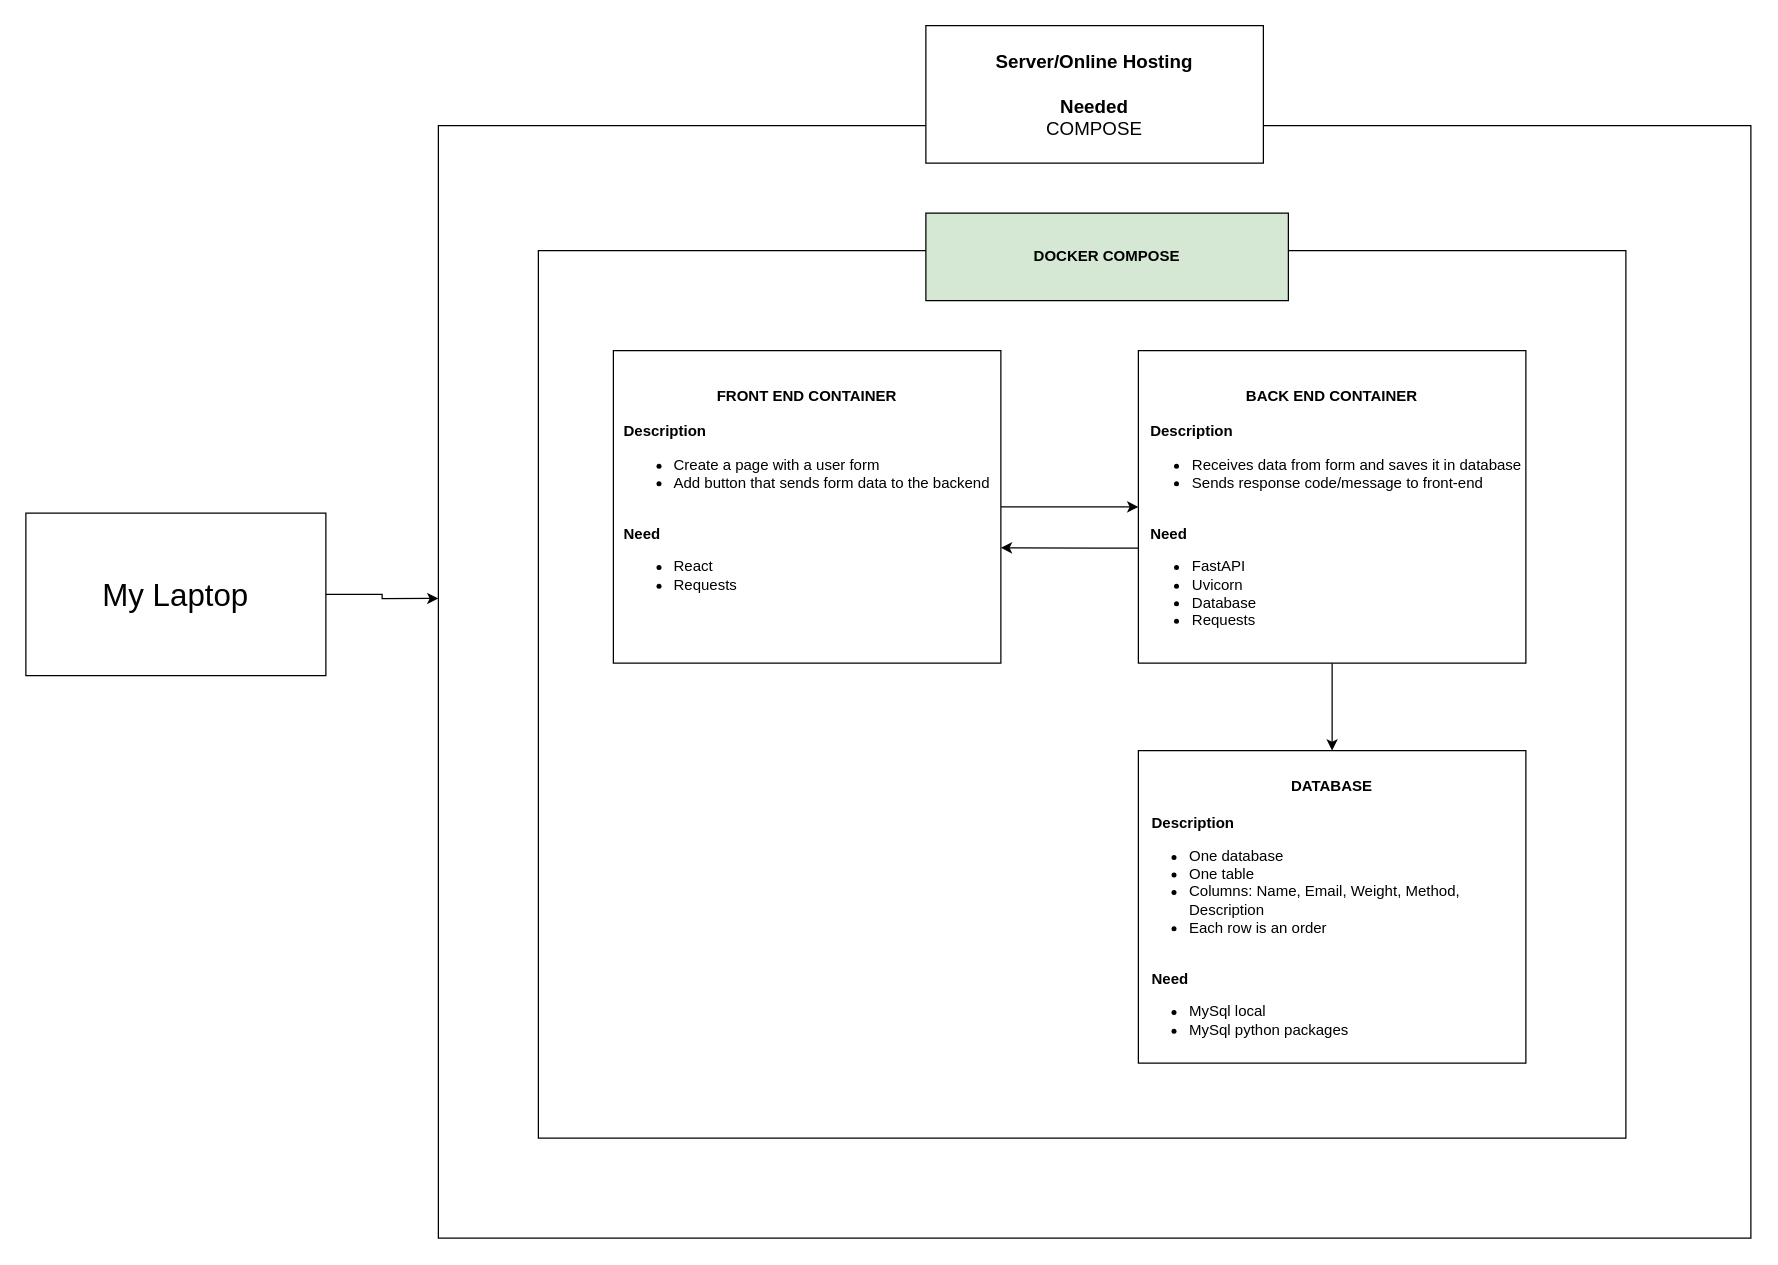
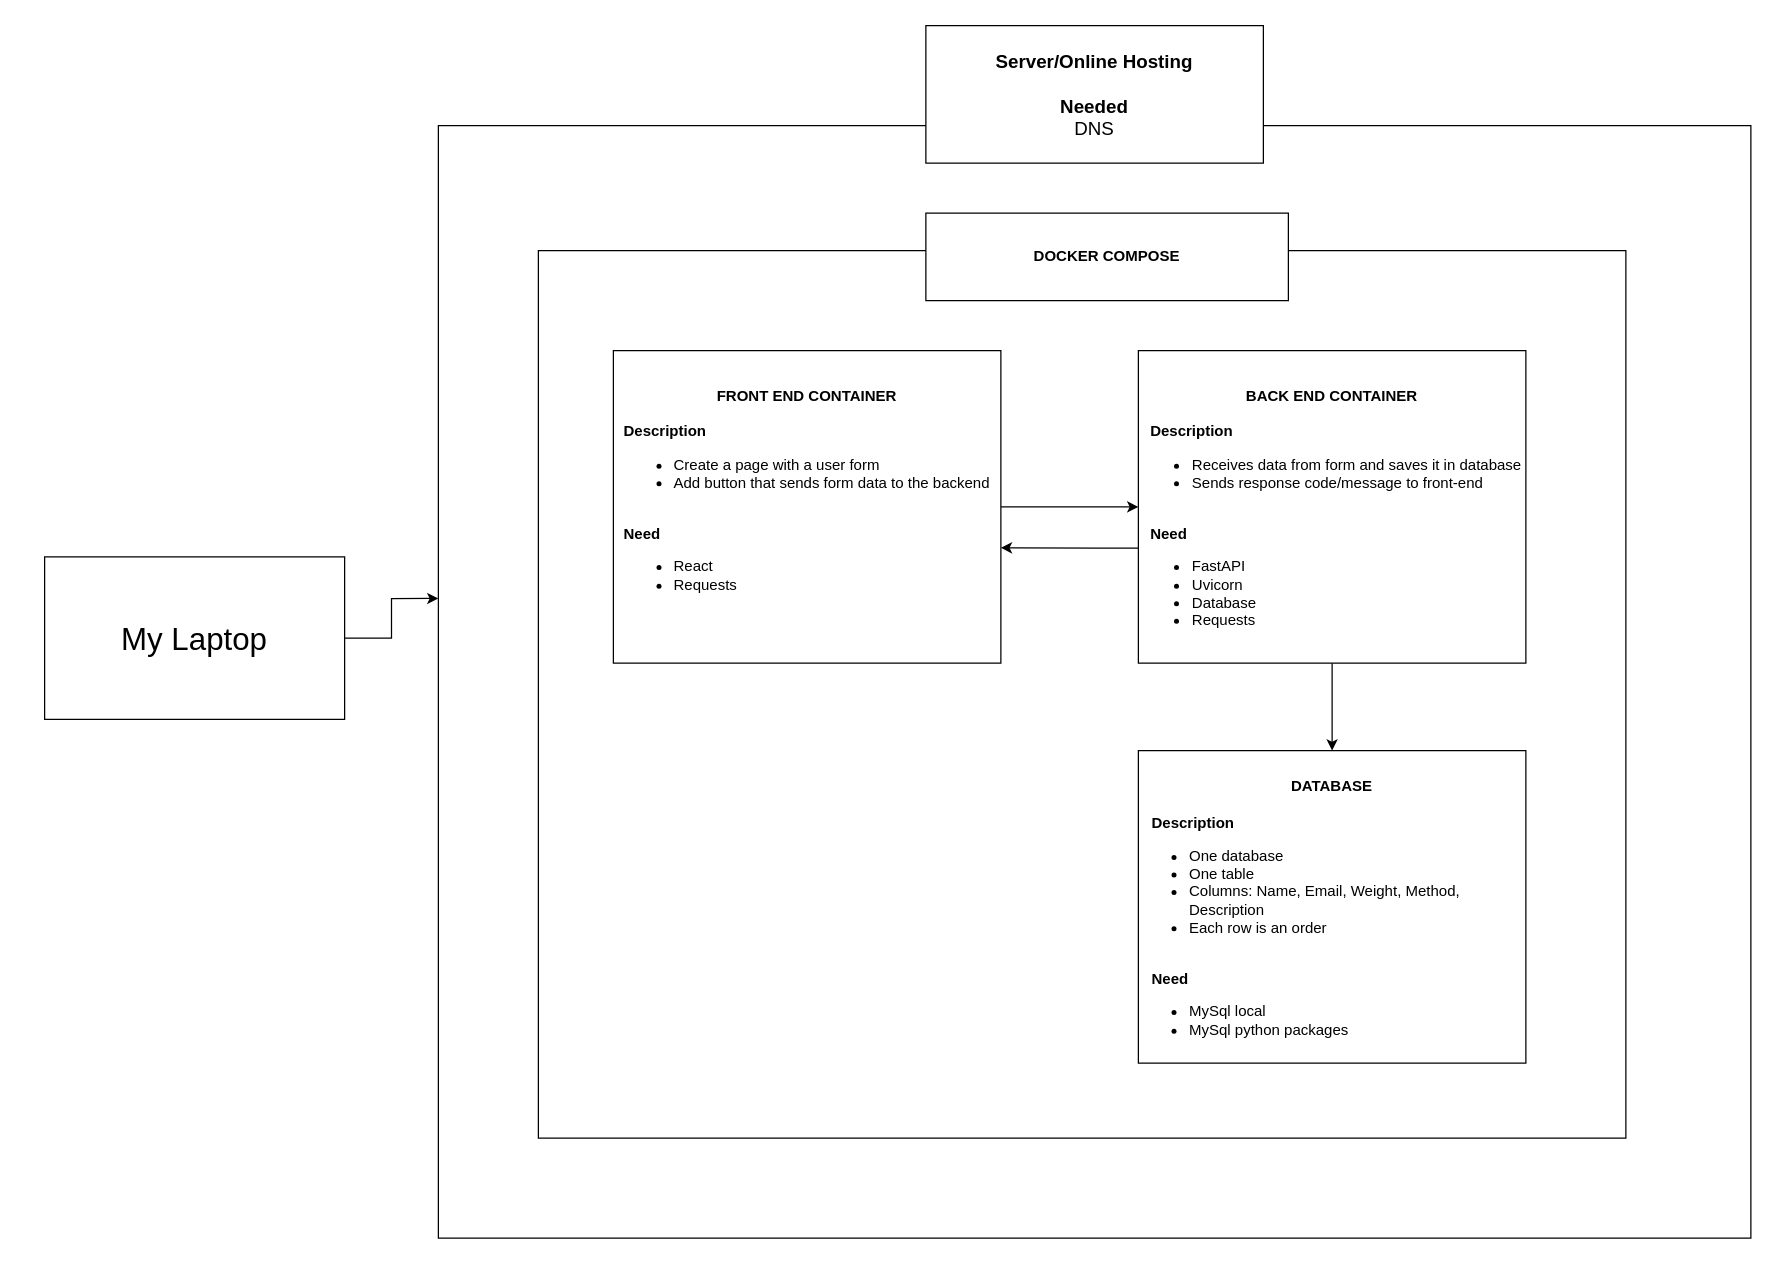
(1094, 94) -> (1094, 94)
(1107, 257) -> (1107, 257)
(176, 594) -> (194, 638)
